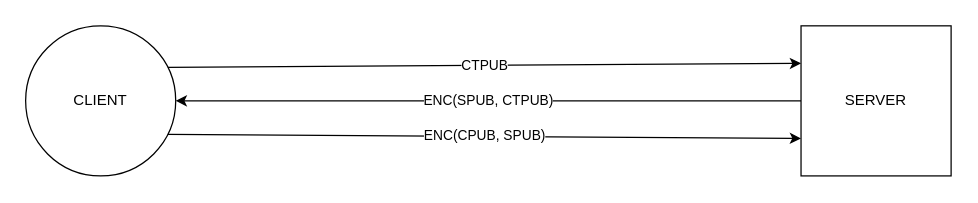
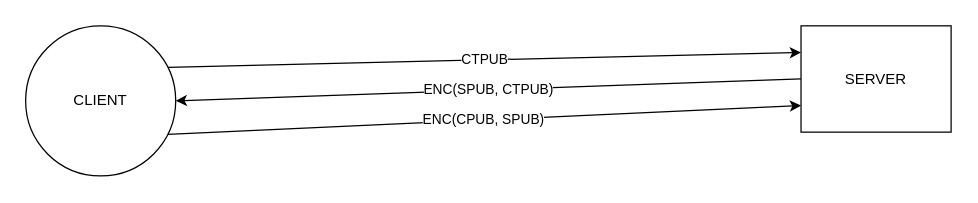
(876, 101) -> (876, 79)
